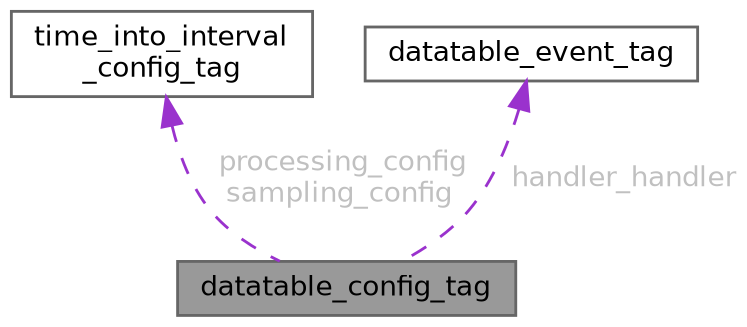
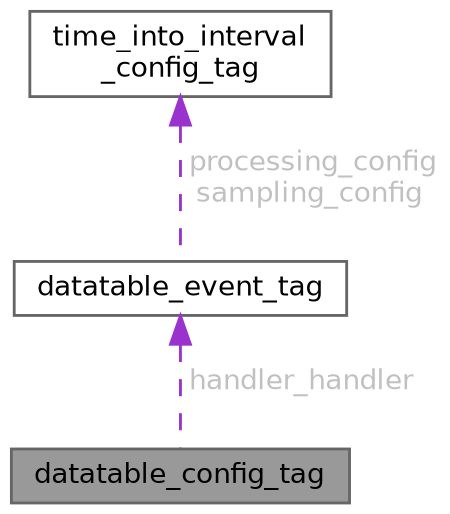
(208, 207) -> (180, 193)
